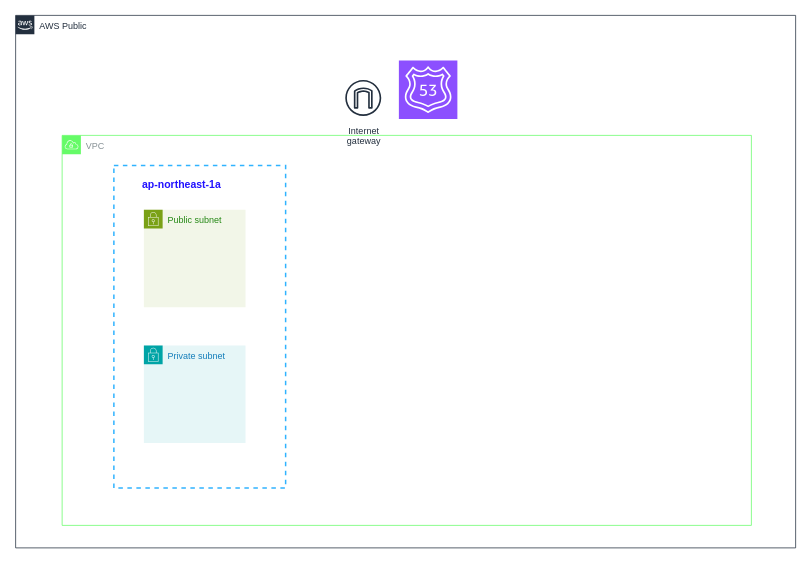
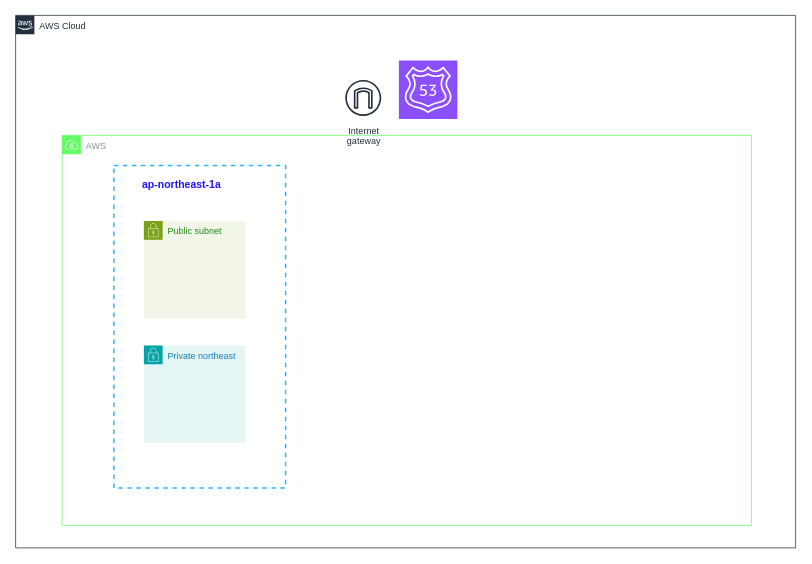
(61, 26) -> (60, 26)
(93, 146) -> (93, 146)
(194, 258) -> (194, 270)
(201, 356) -> (207, 361)
